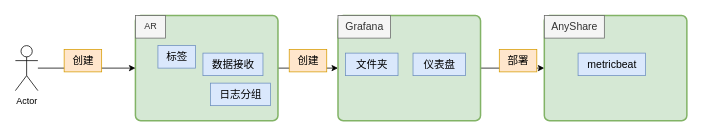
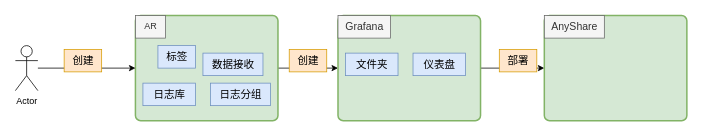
(612, 64) -> none
none -> (169, 94)
